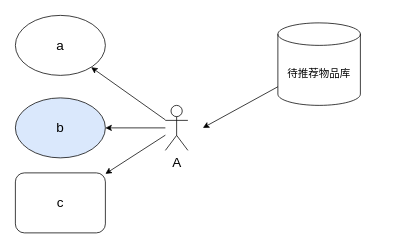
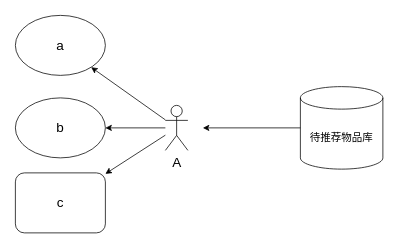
(319, 64) -> (342, 128)
(60, 128) -> (60, 128)
